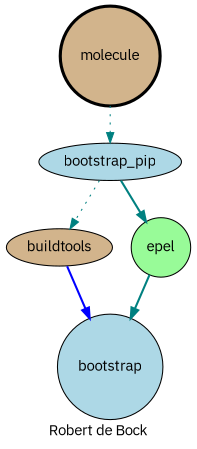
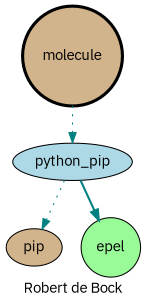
(110, 162) -> (73, 162)
(59, 247) -> (34, 247)
(110, 367) -> none
